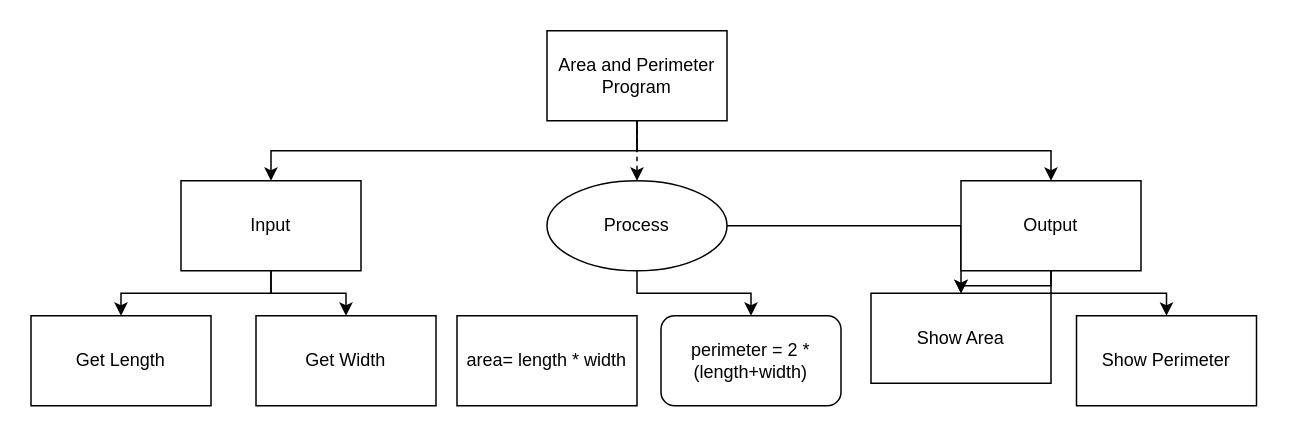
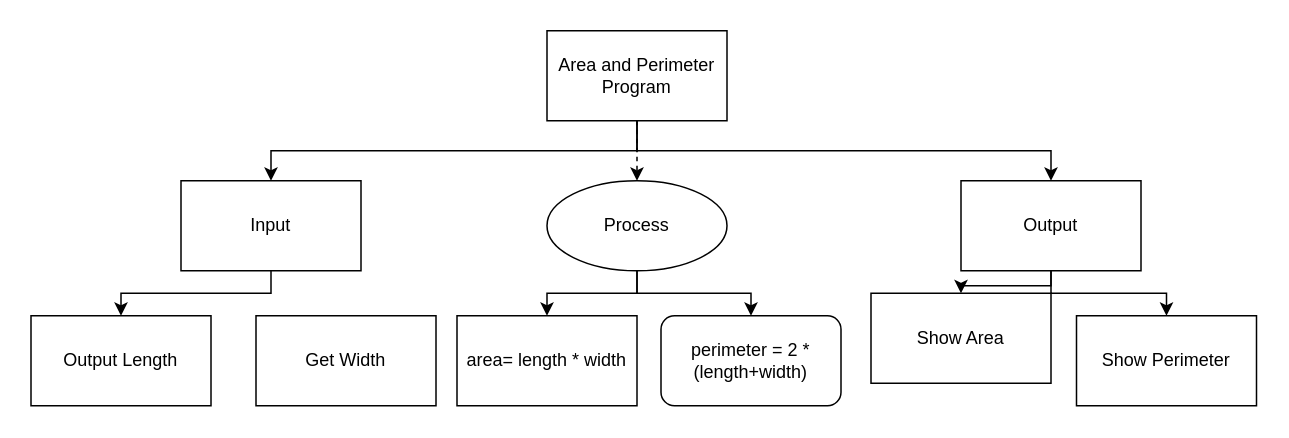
(845, 226) -> (585, 293)
(315, 293) -> none
(121, 361) -> (121, 361)
